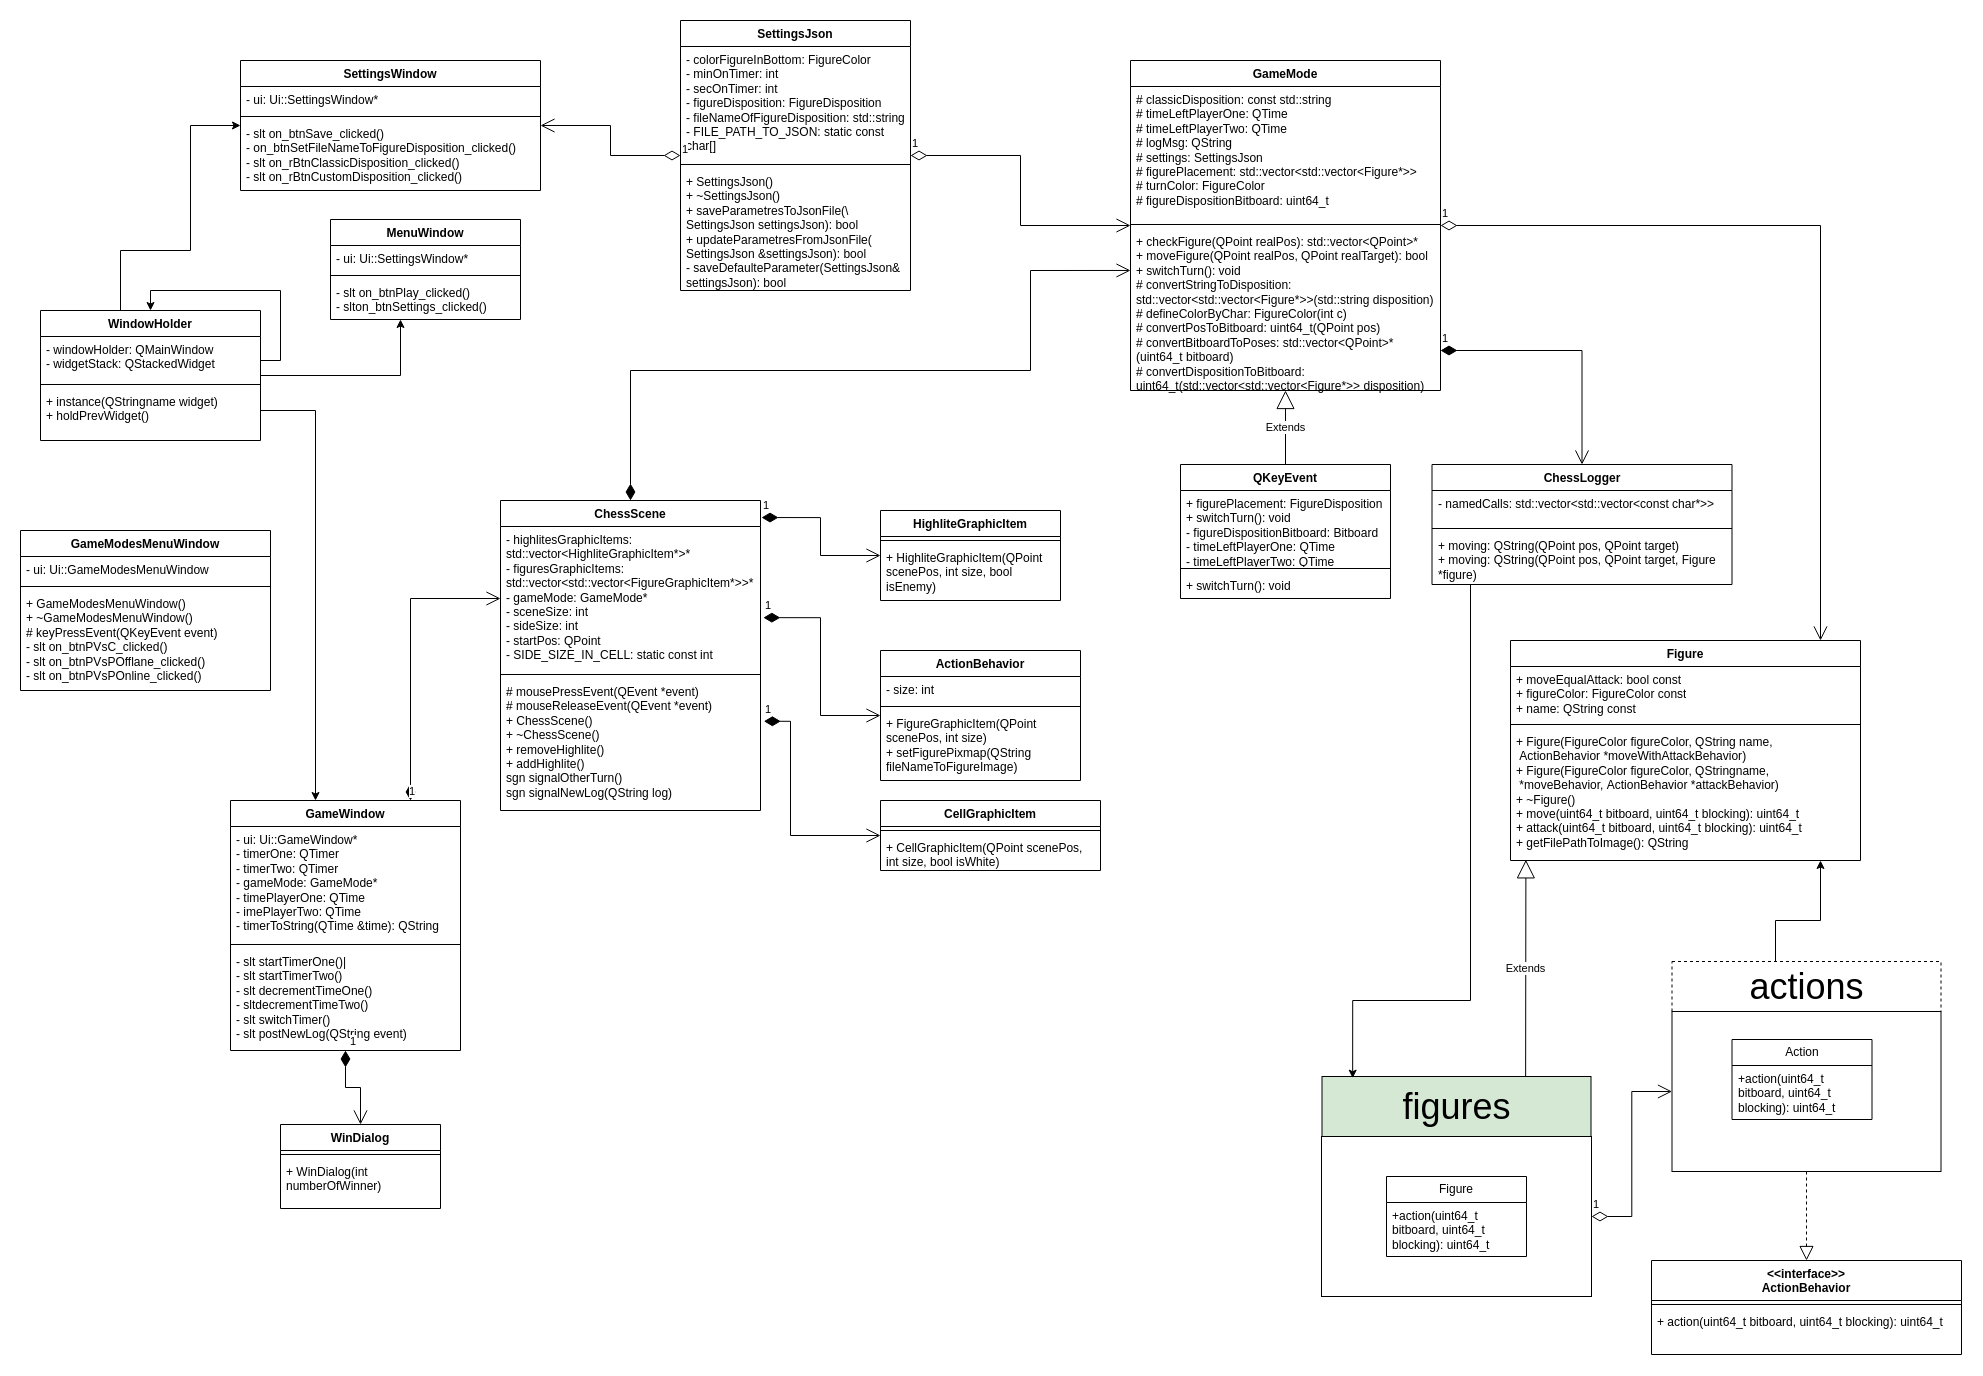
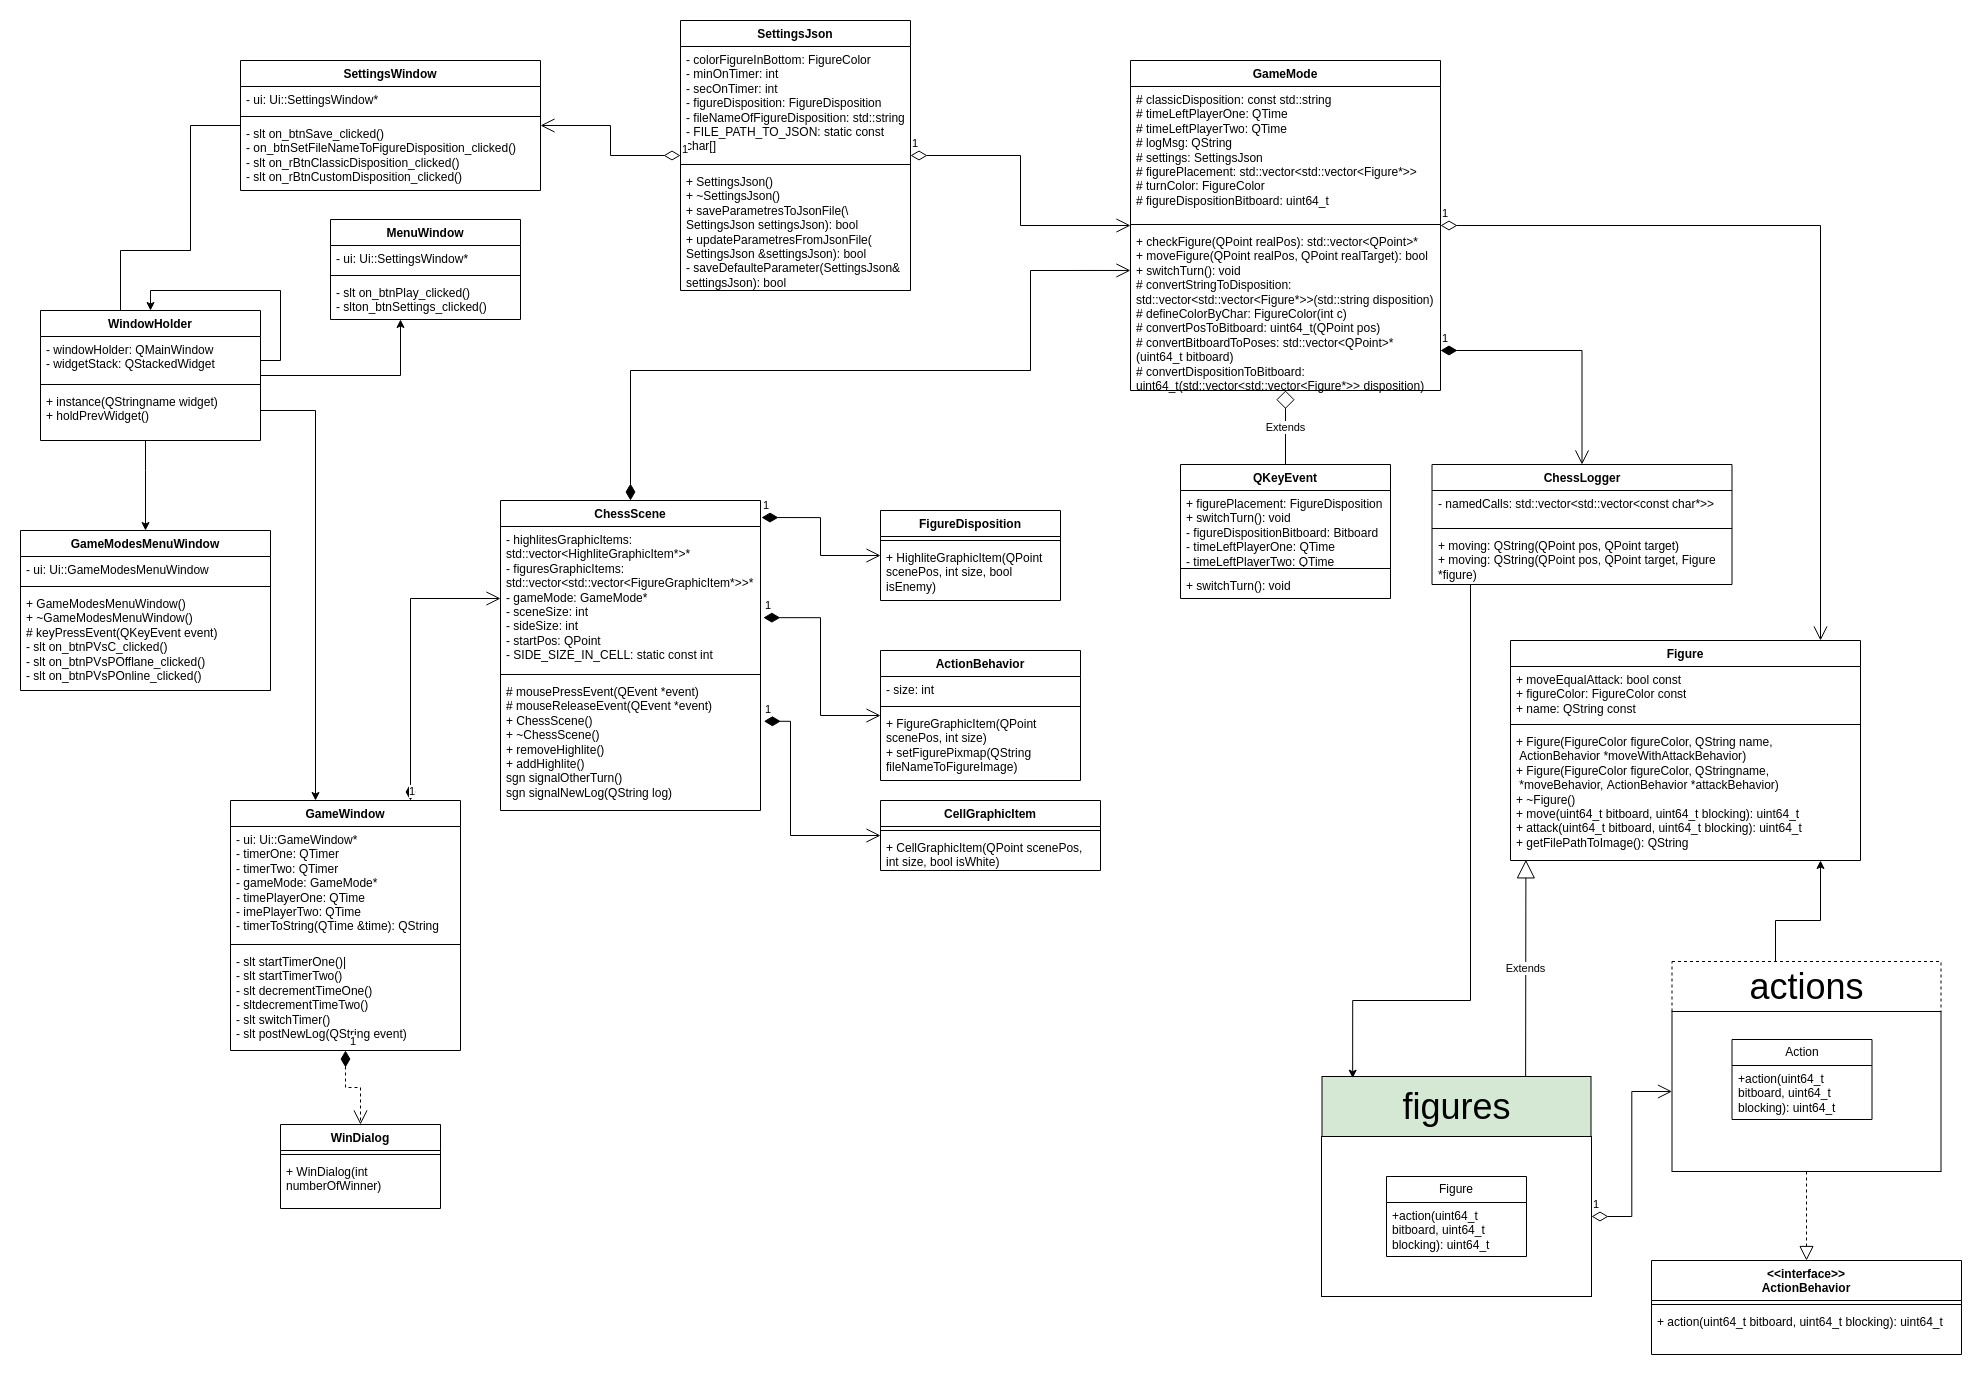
(232, 126) -> (234, 126)
(1286, 410) -> (1286, 409)
none -> (146, 483)
(971, 525) -> (971, 525)
(360, 1088) -> (360, 1088)
